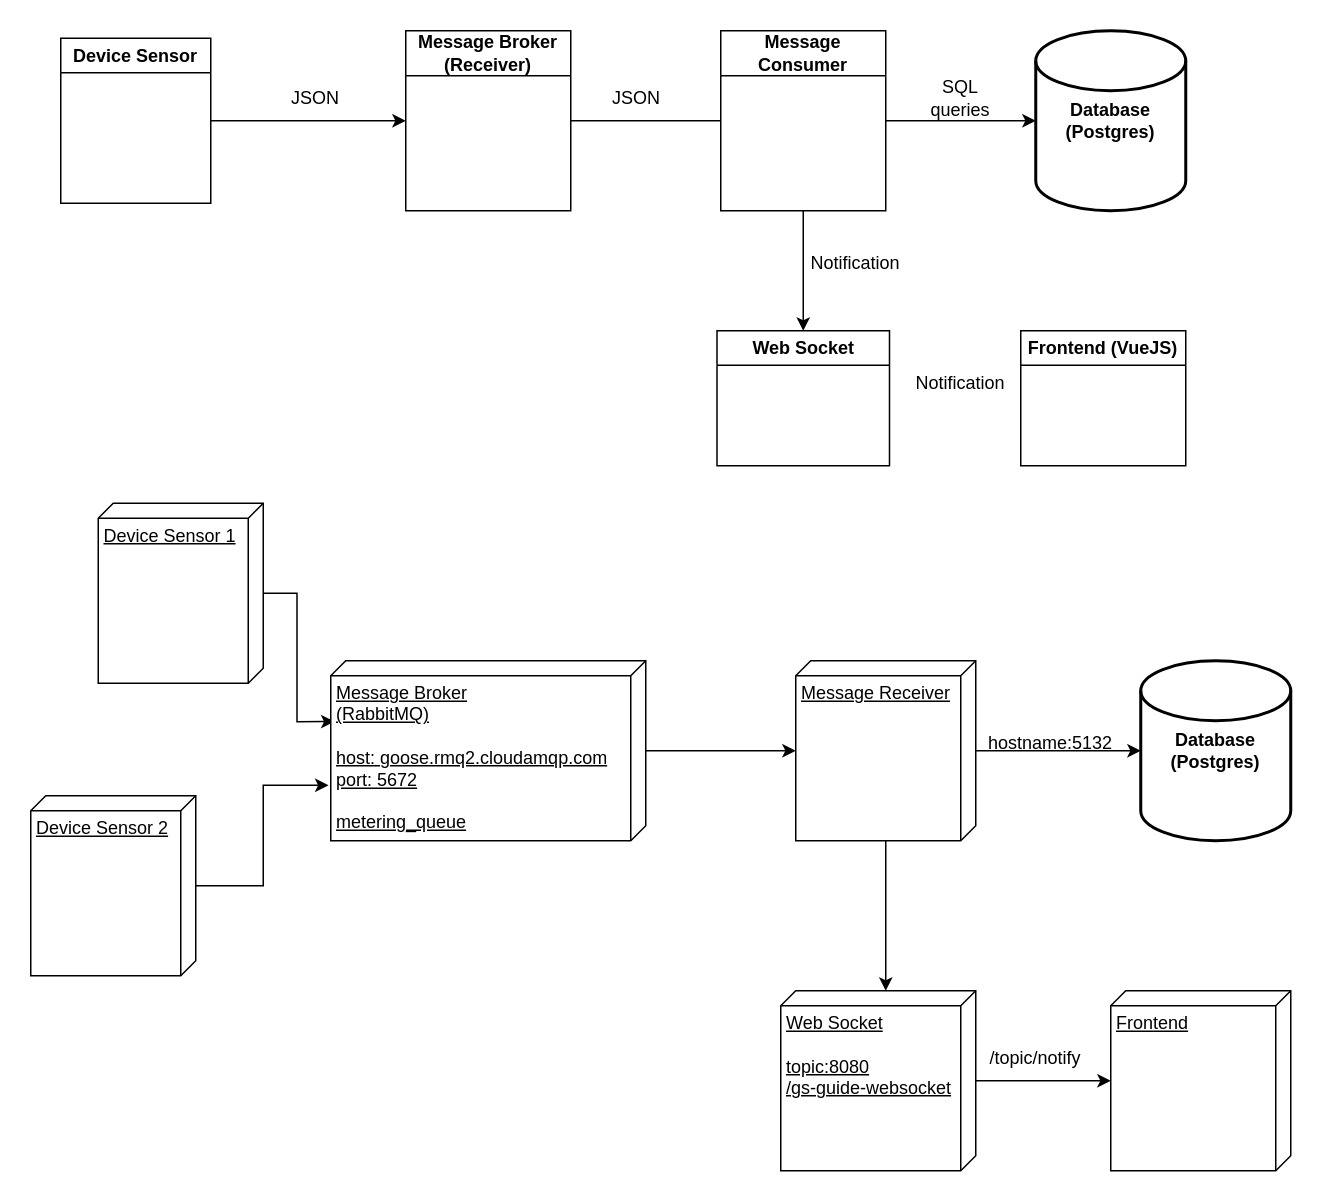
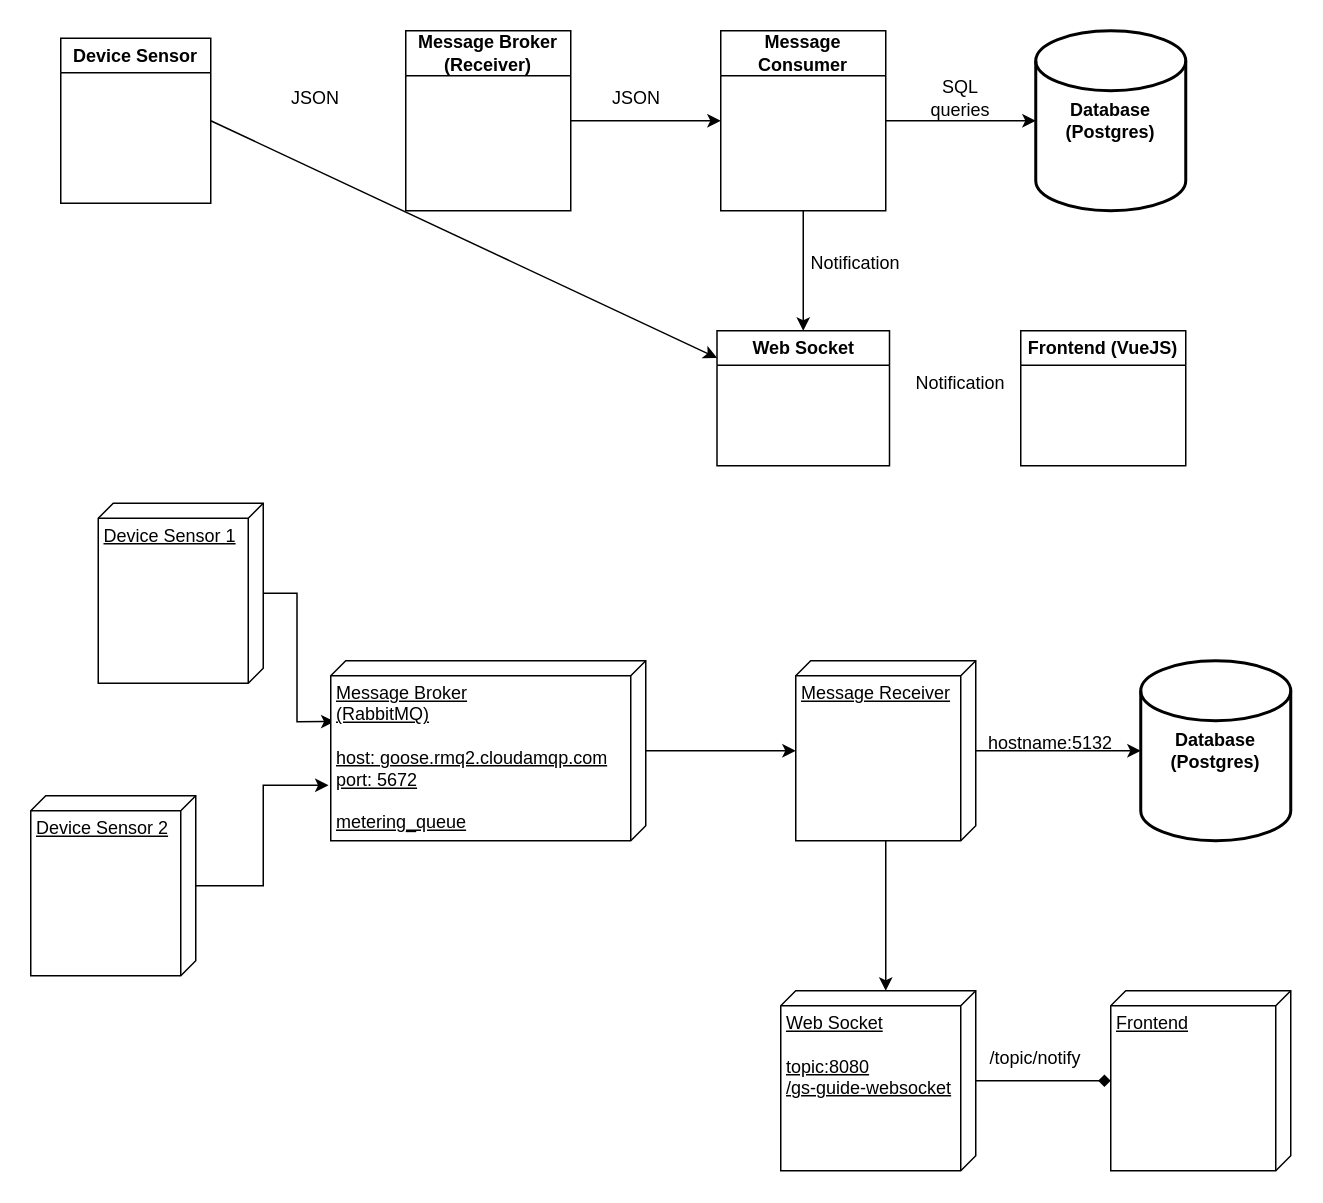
(304, 121) -> (460, 237)
(712, 121) -> (709, 121)
(1099, 1081) -> (1098, 1081)
